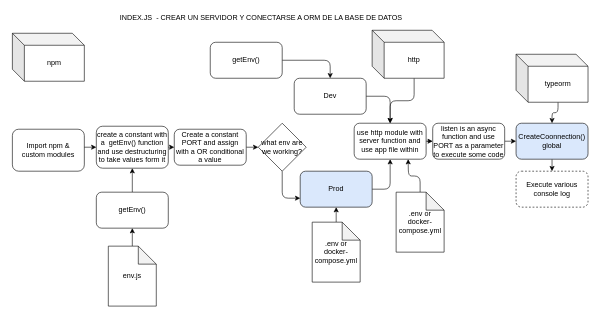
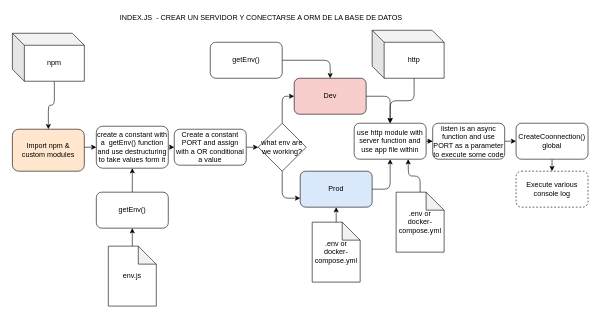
(552, 78) -> none
(330, 96) -> (330, 96)
none -> (284, 97)
none -> (48, 113)
(556, 113) -> none
(552, 141) -> (552, 141)
(48, 150) -> (48, 150)
